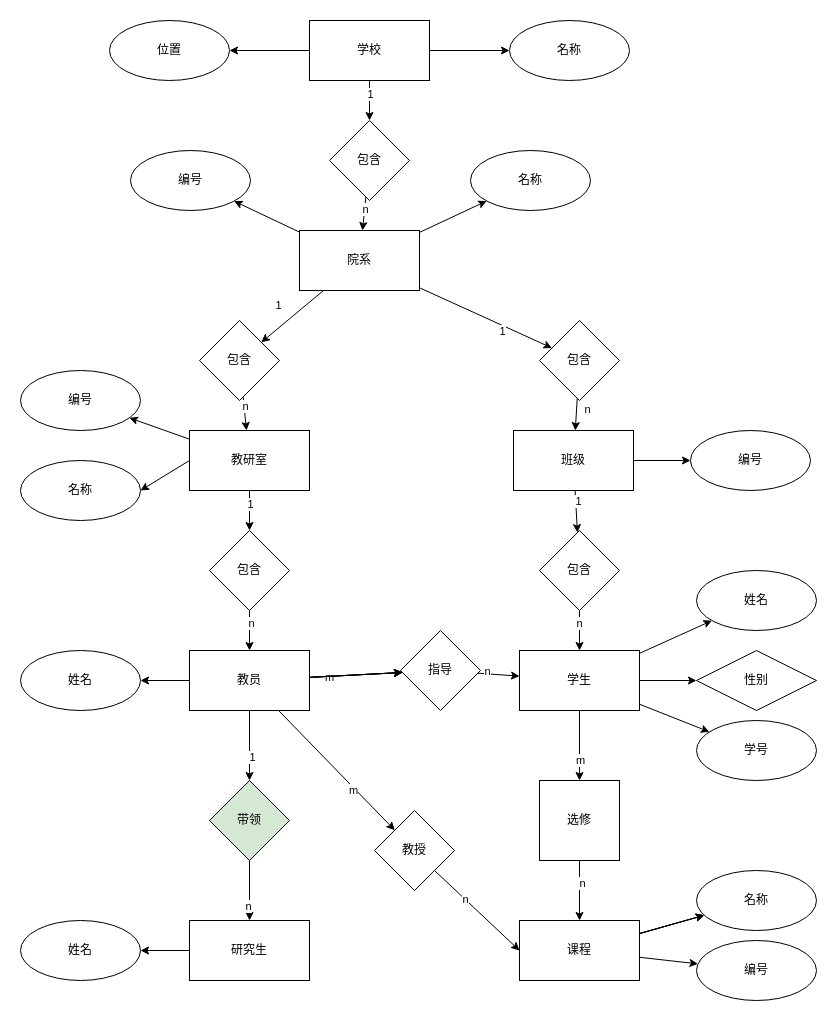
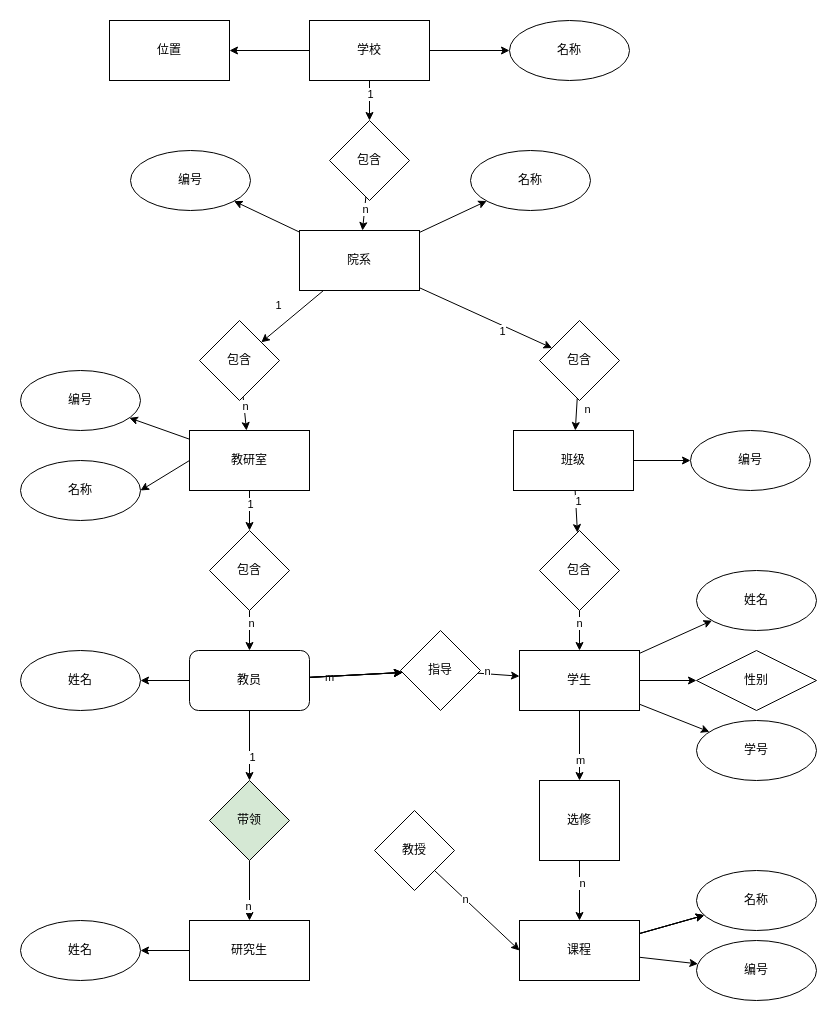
(170, 51) -> (170, 51)
(250, 681) -> (250, 681)
(334, 768) -> none
